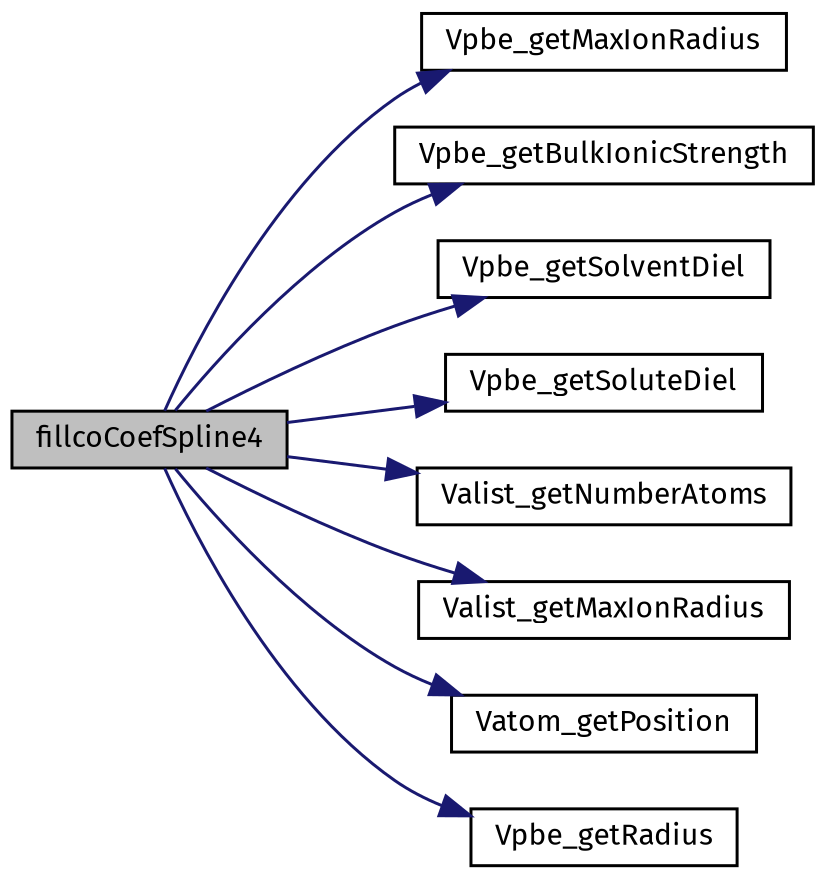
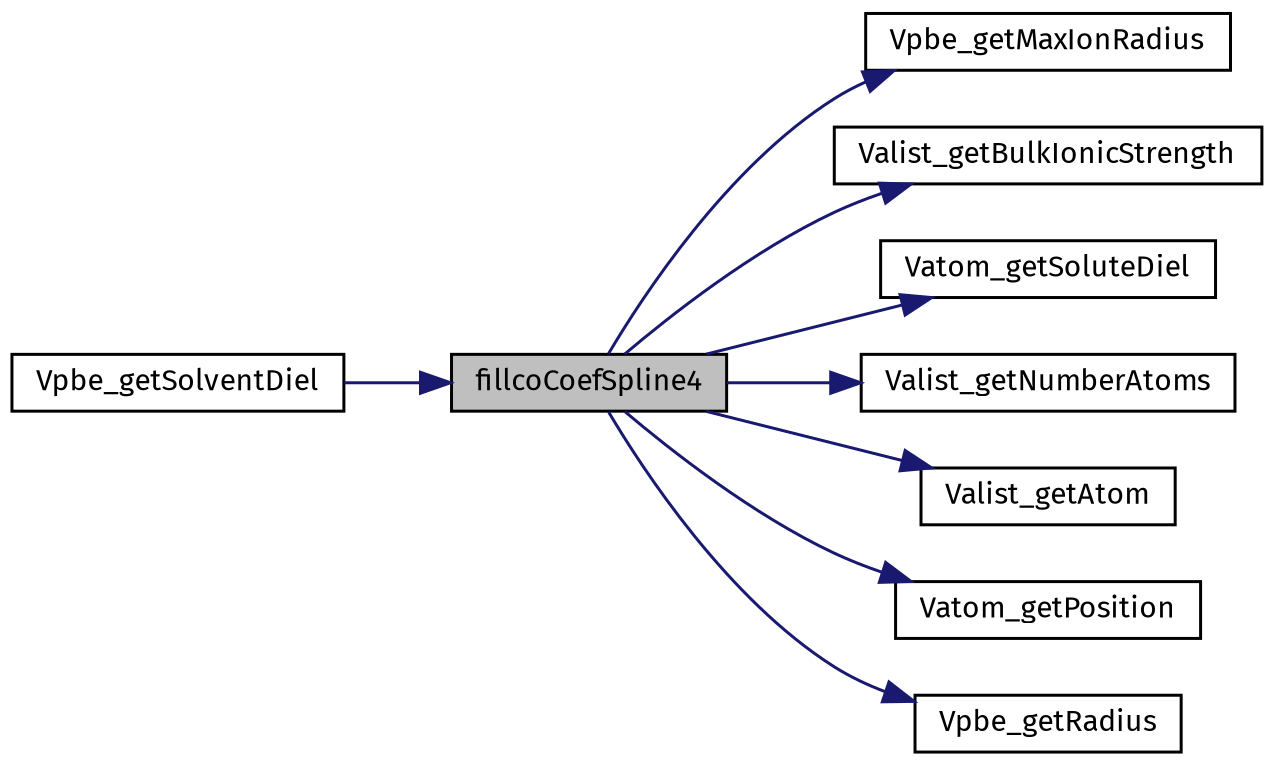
(604, 155) -> (1048, 155)
(328, 353) -> (382, 383)
(604, 383) -> (1048, 269)
(604, 610) -> (1048, 496)
